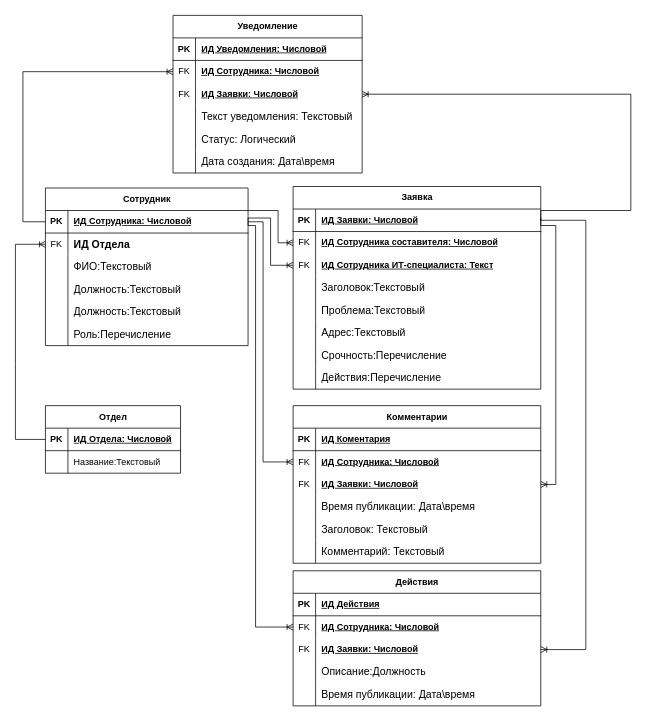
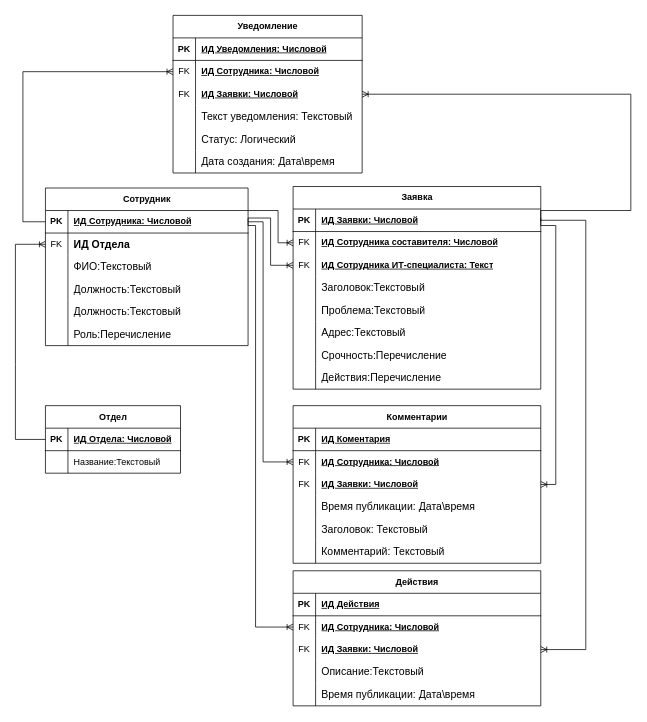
(366, 672) -> (366, 672)
